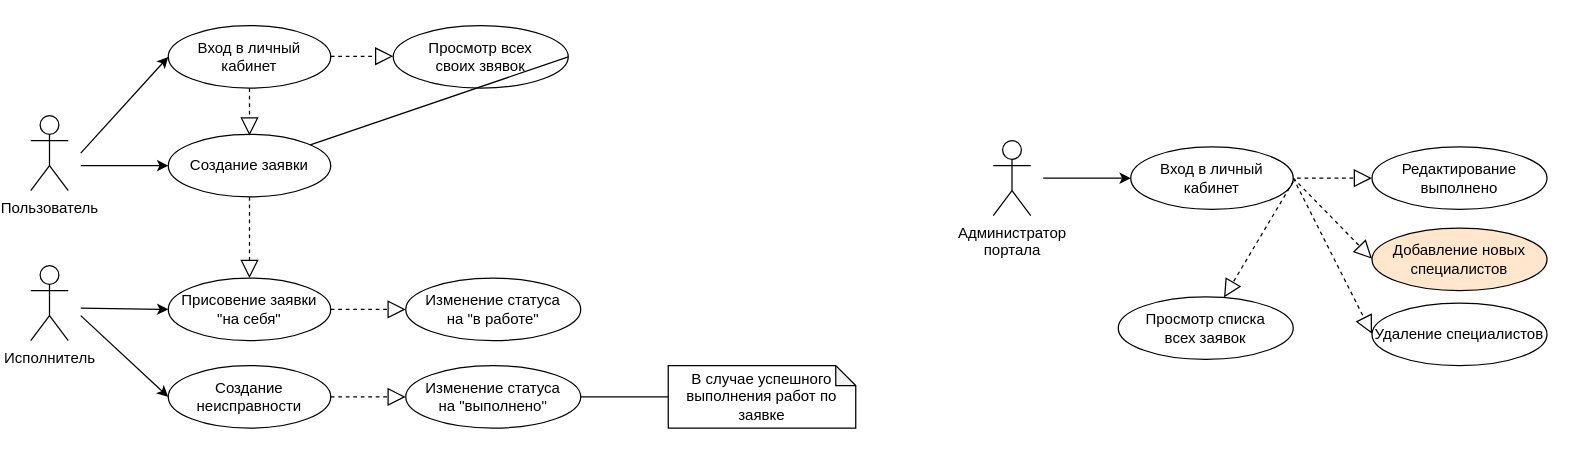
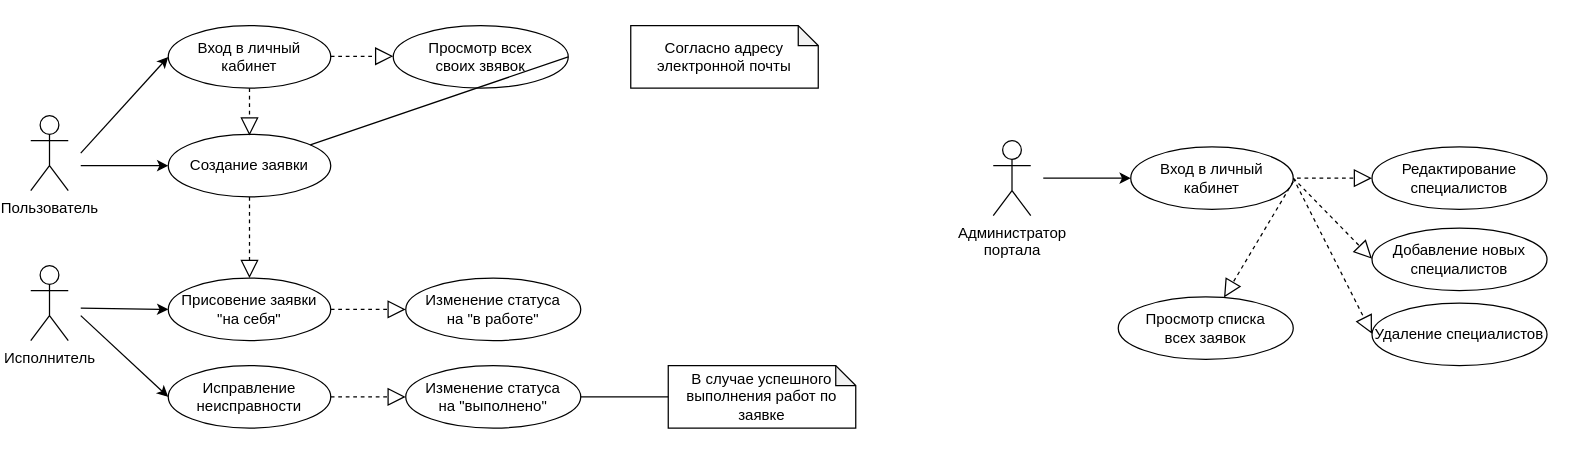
none -> (724, 57)
(1459, 178) -> (1459, 178)
(1459, 259) -> (1459, 259)
(249, 397) -> (249, 397)
